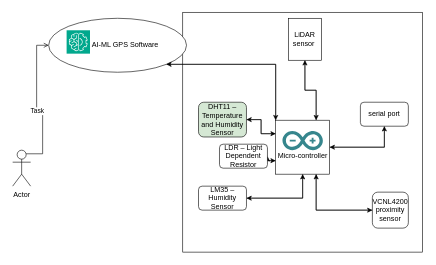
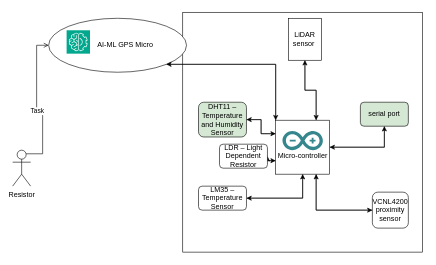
(117, 45) -> (117, 45)
(384, 114) -> (384, 114)
(22, 195) -> (22, 195)
(222, 198) -> (222, 198)
